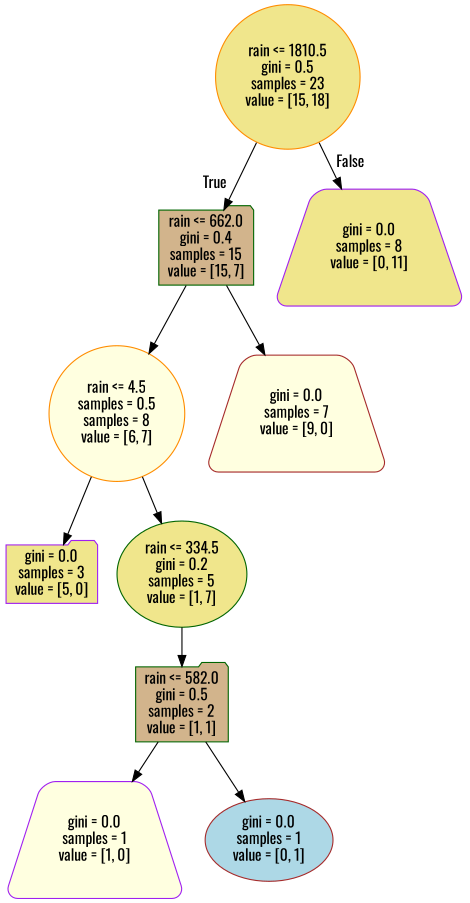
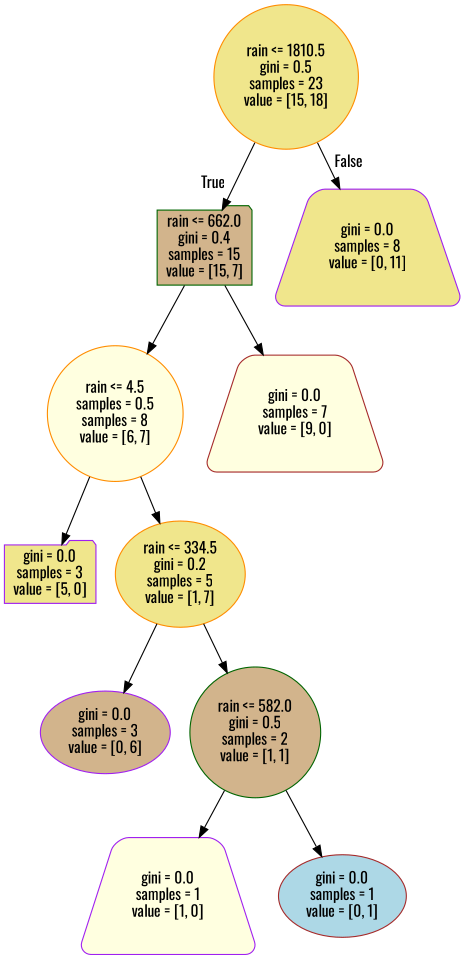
(182, 574) -> (180, 574)
(182, 704) -> (255, 732)
none -> (105, 732)
